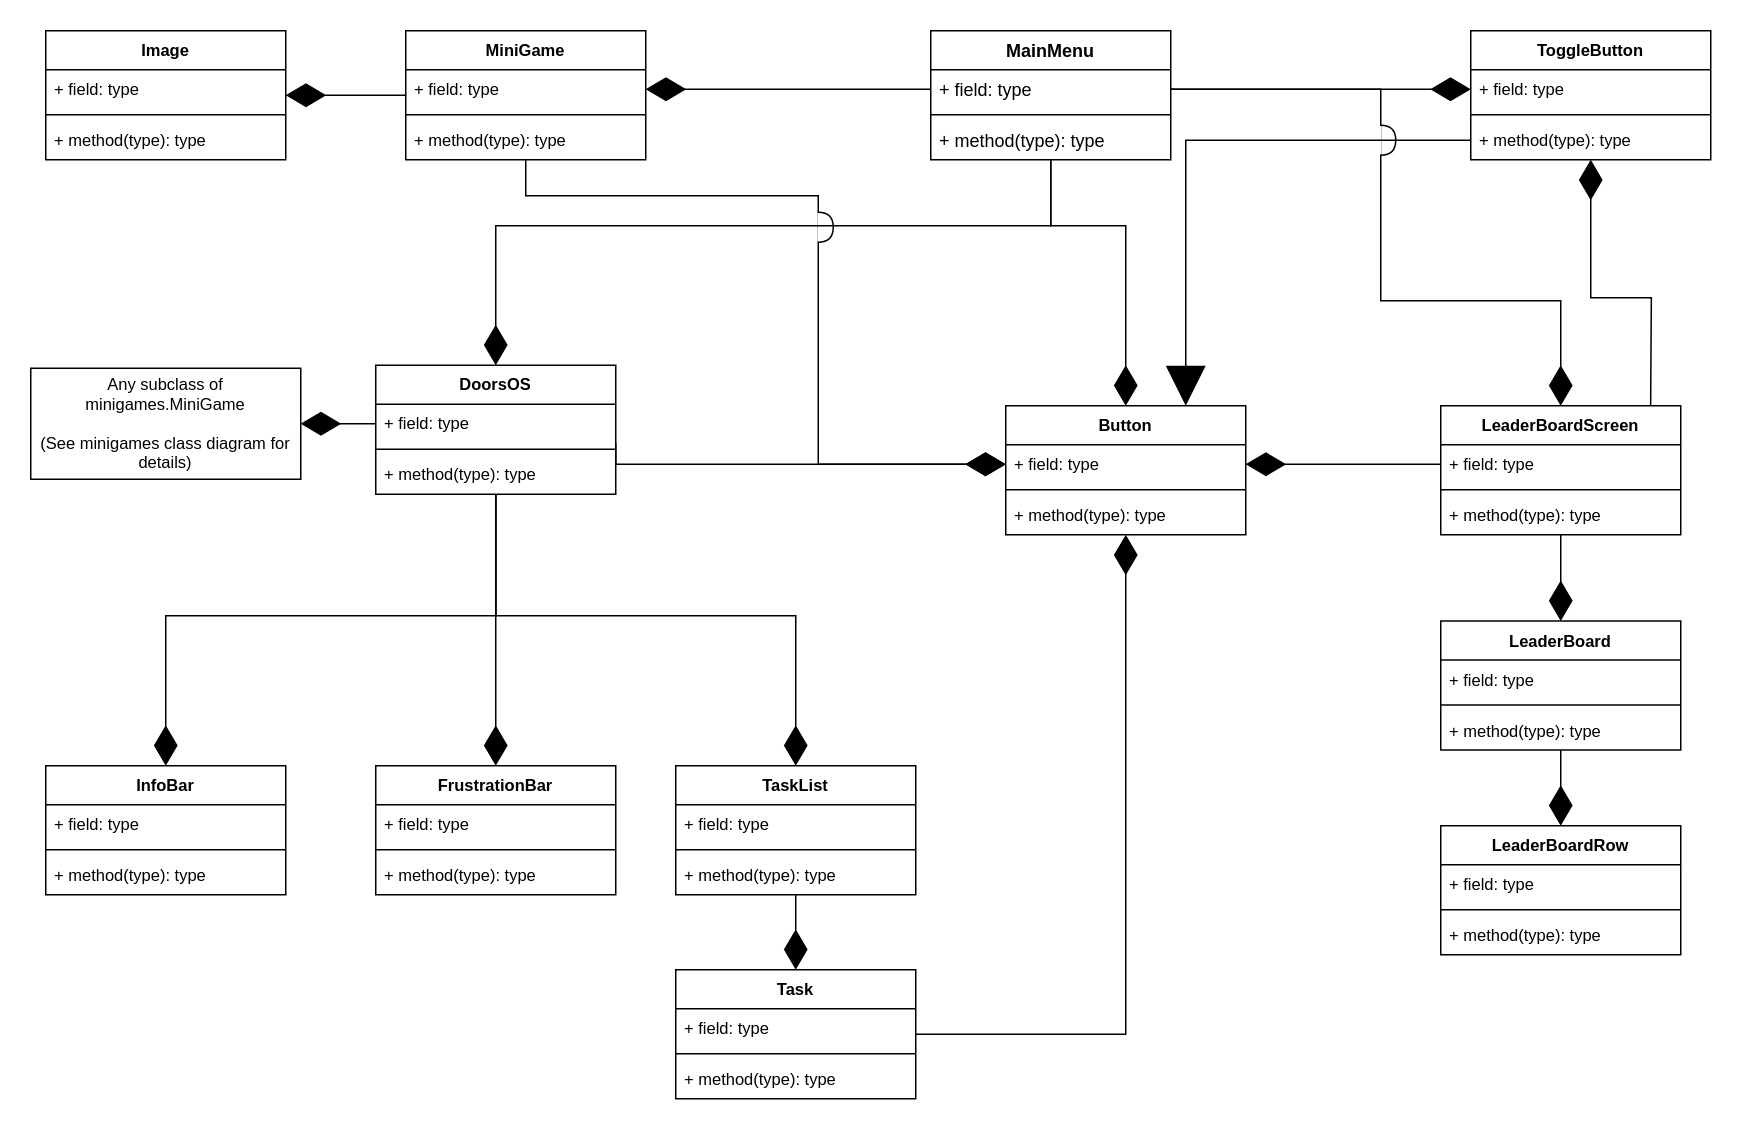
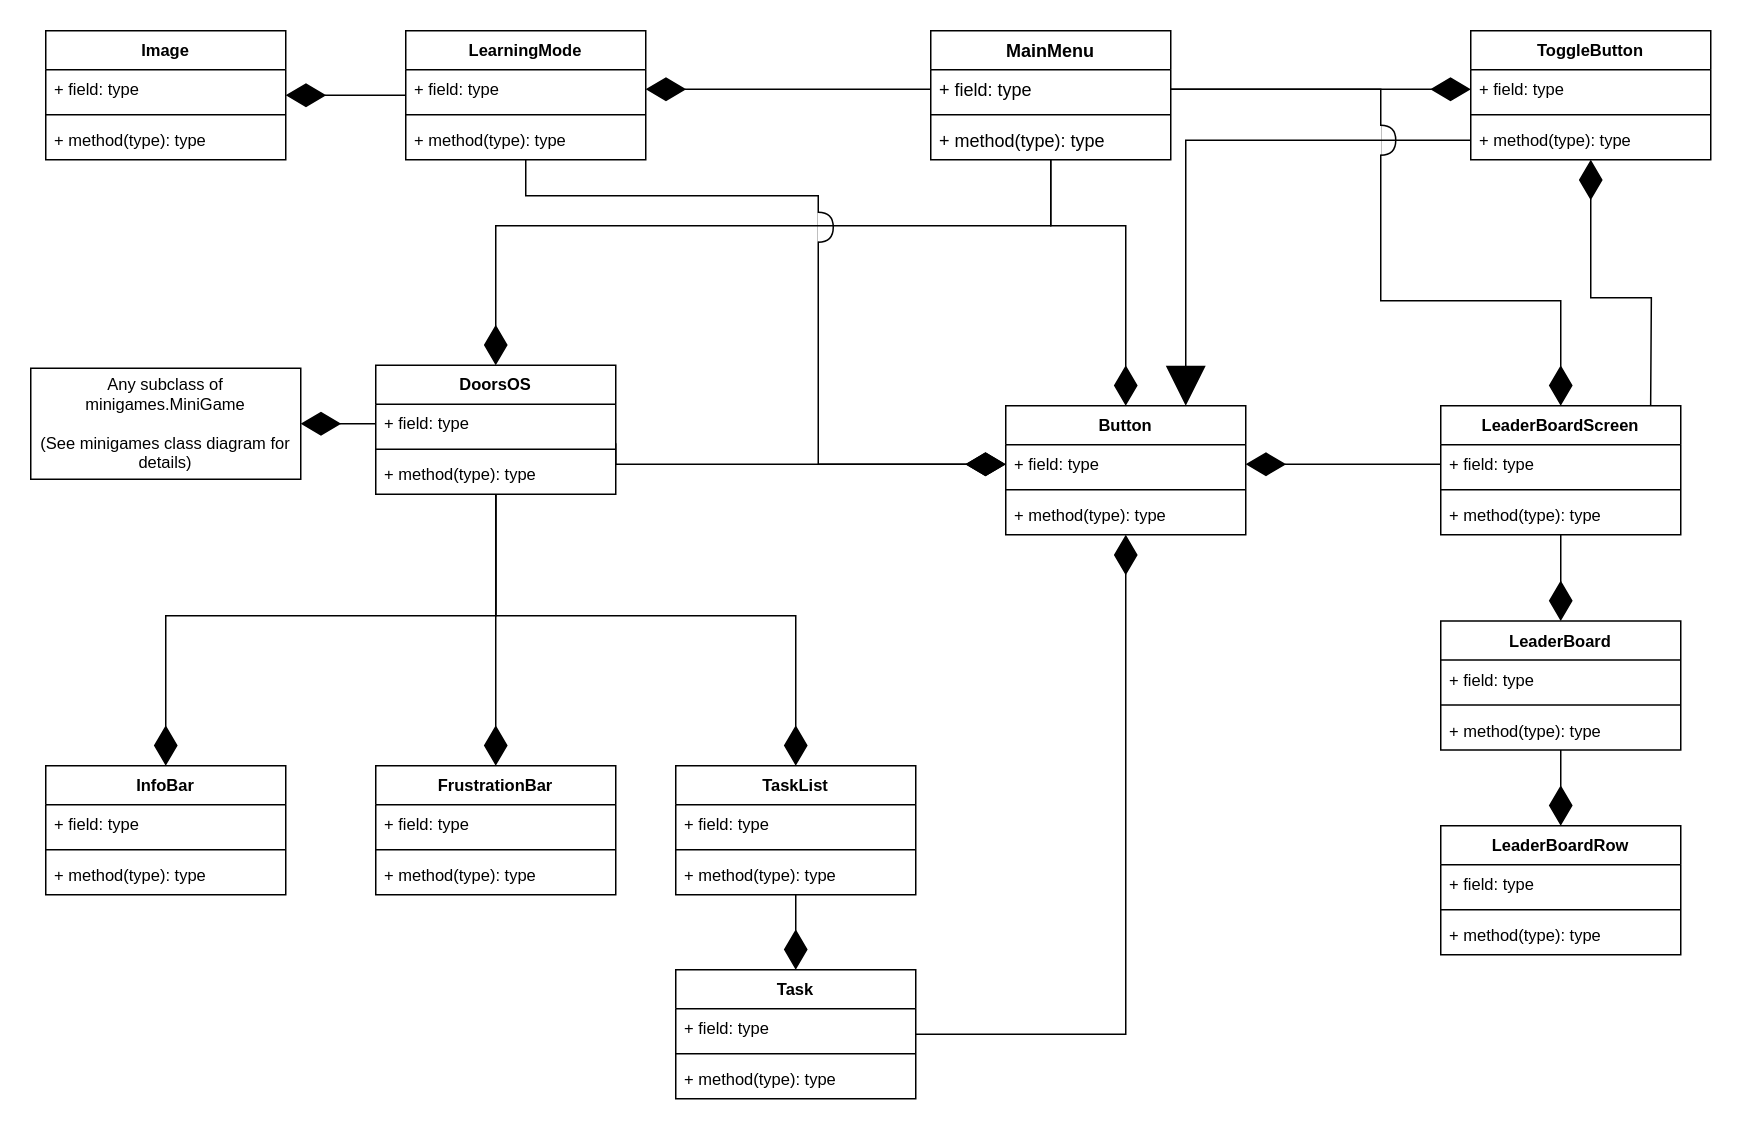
(526, 51) -> (526, 51)
